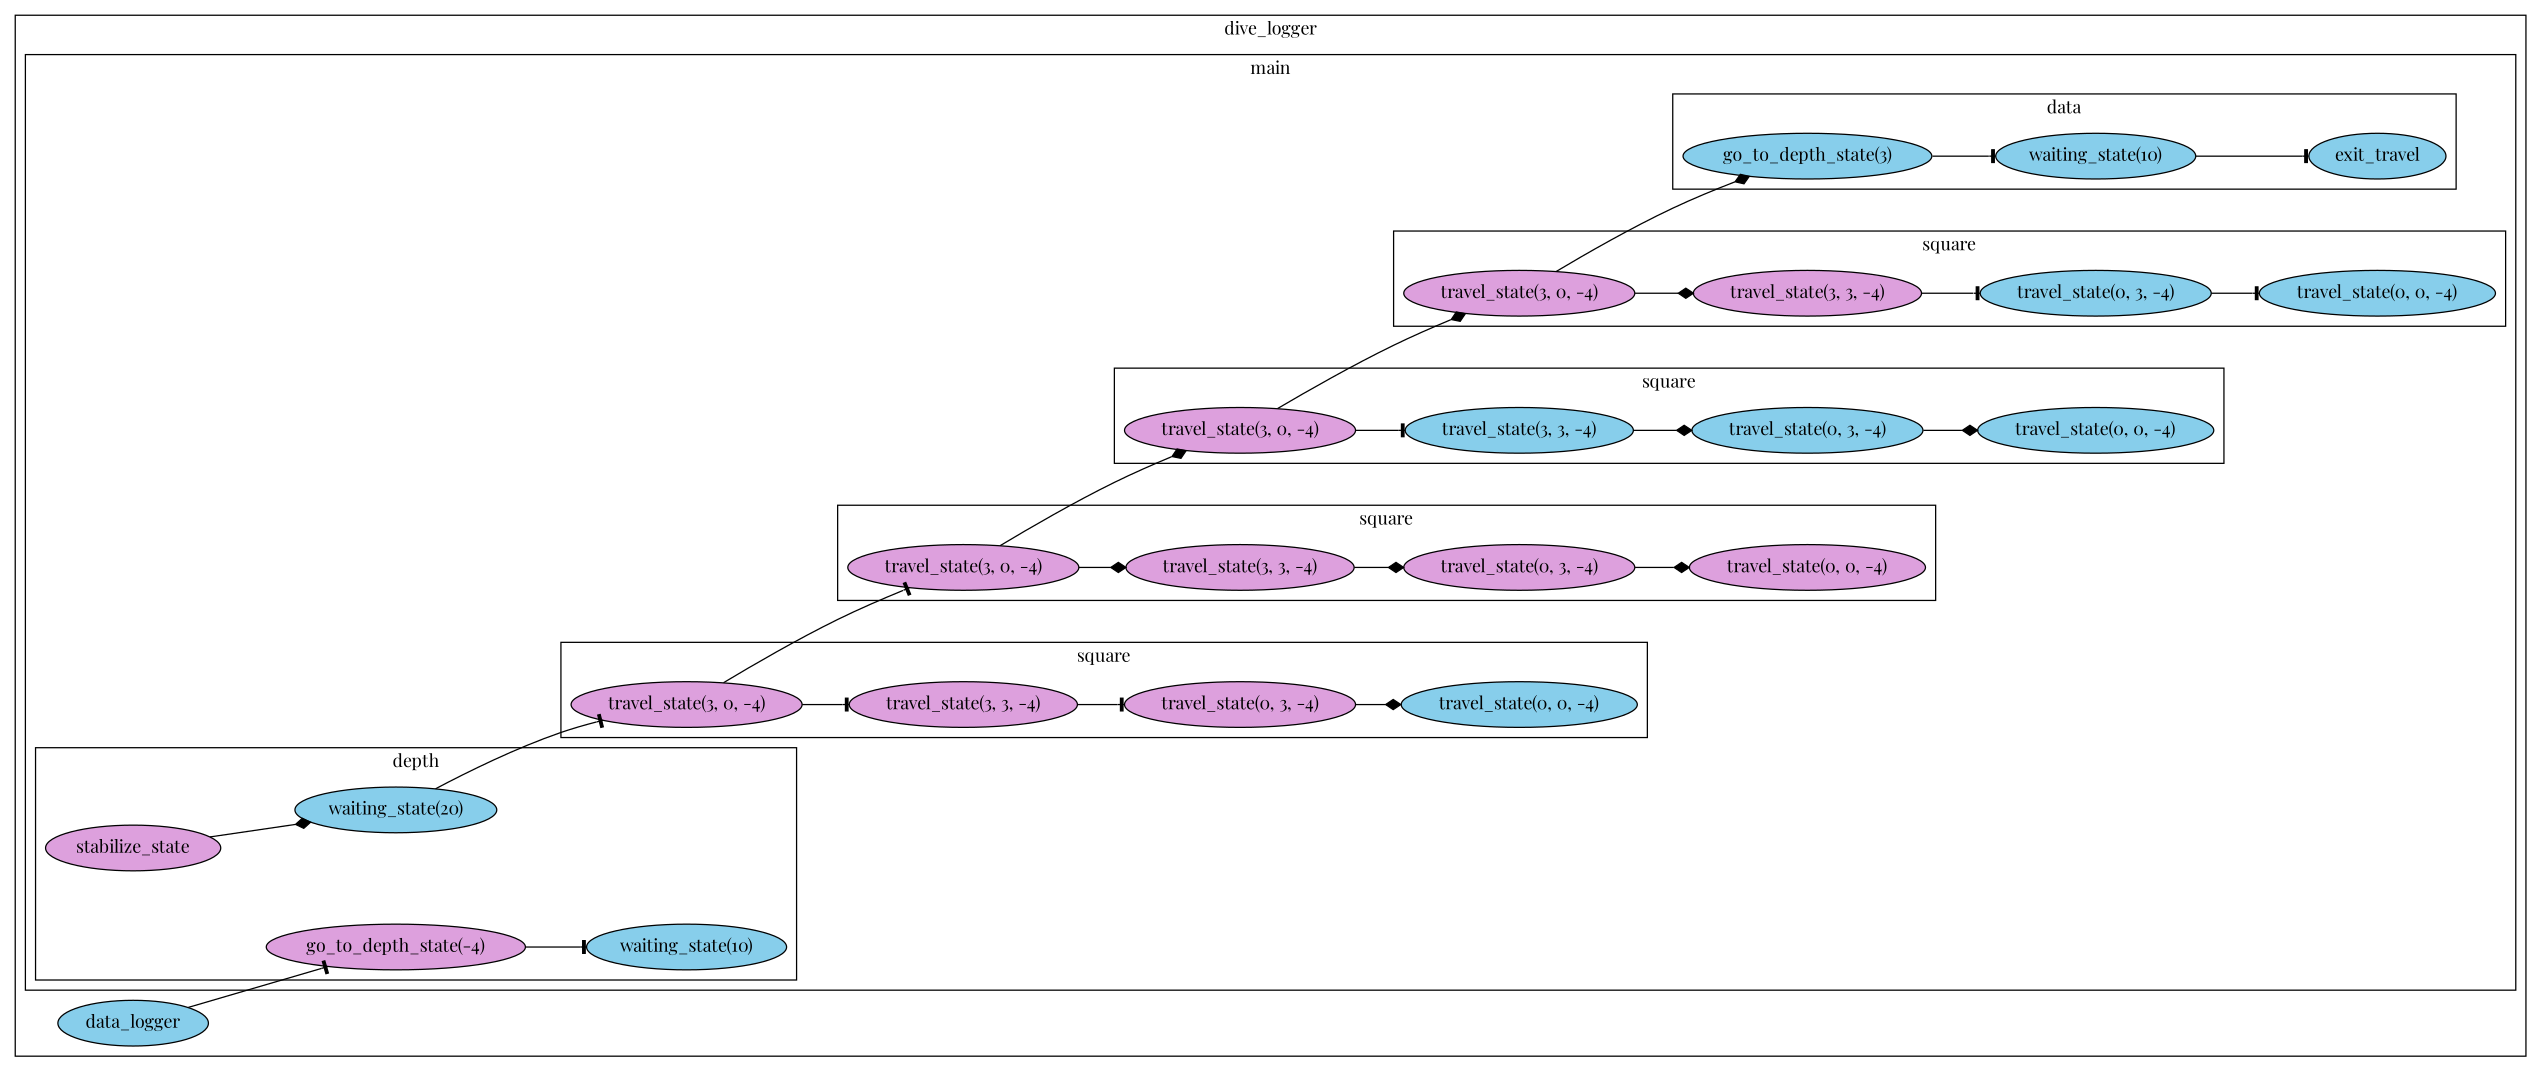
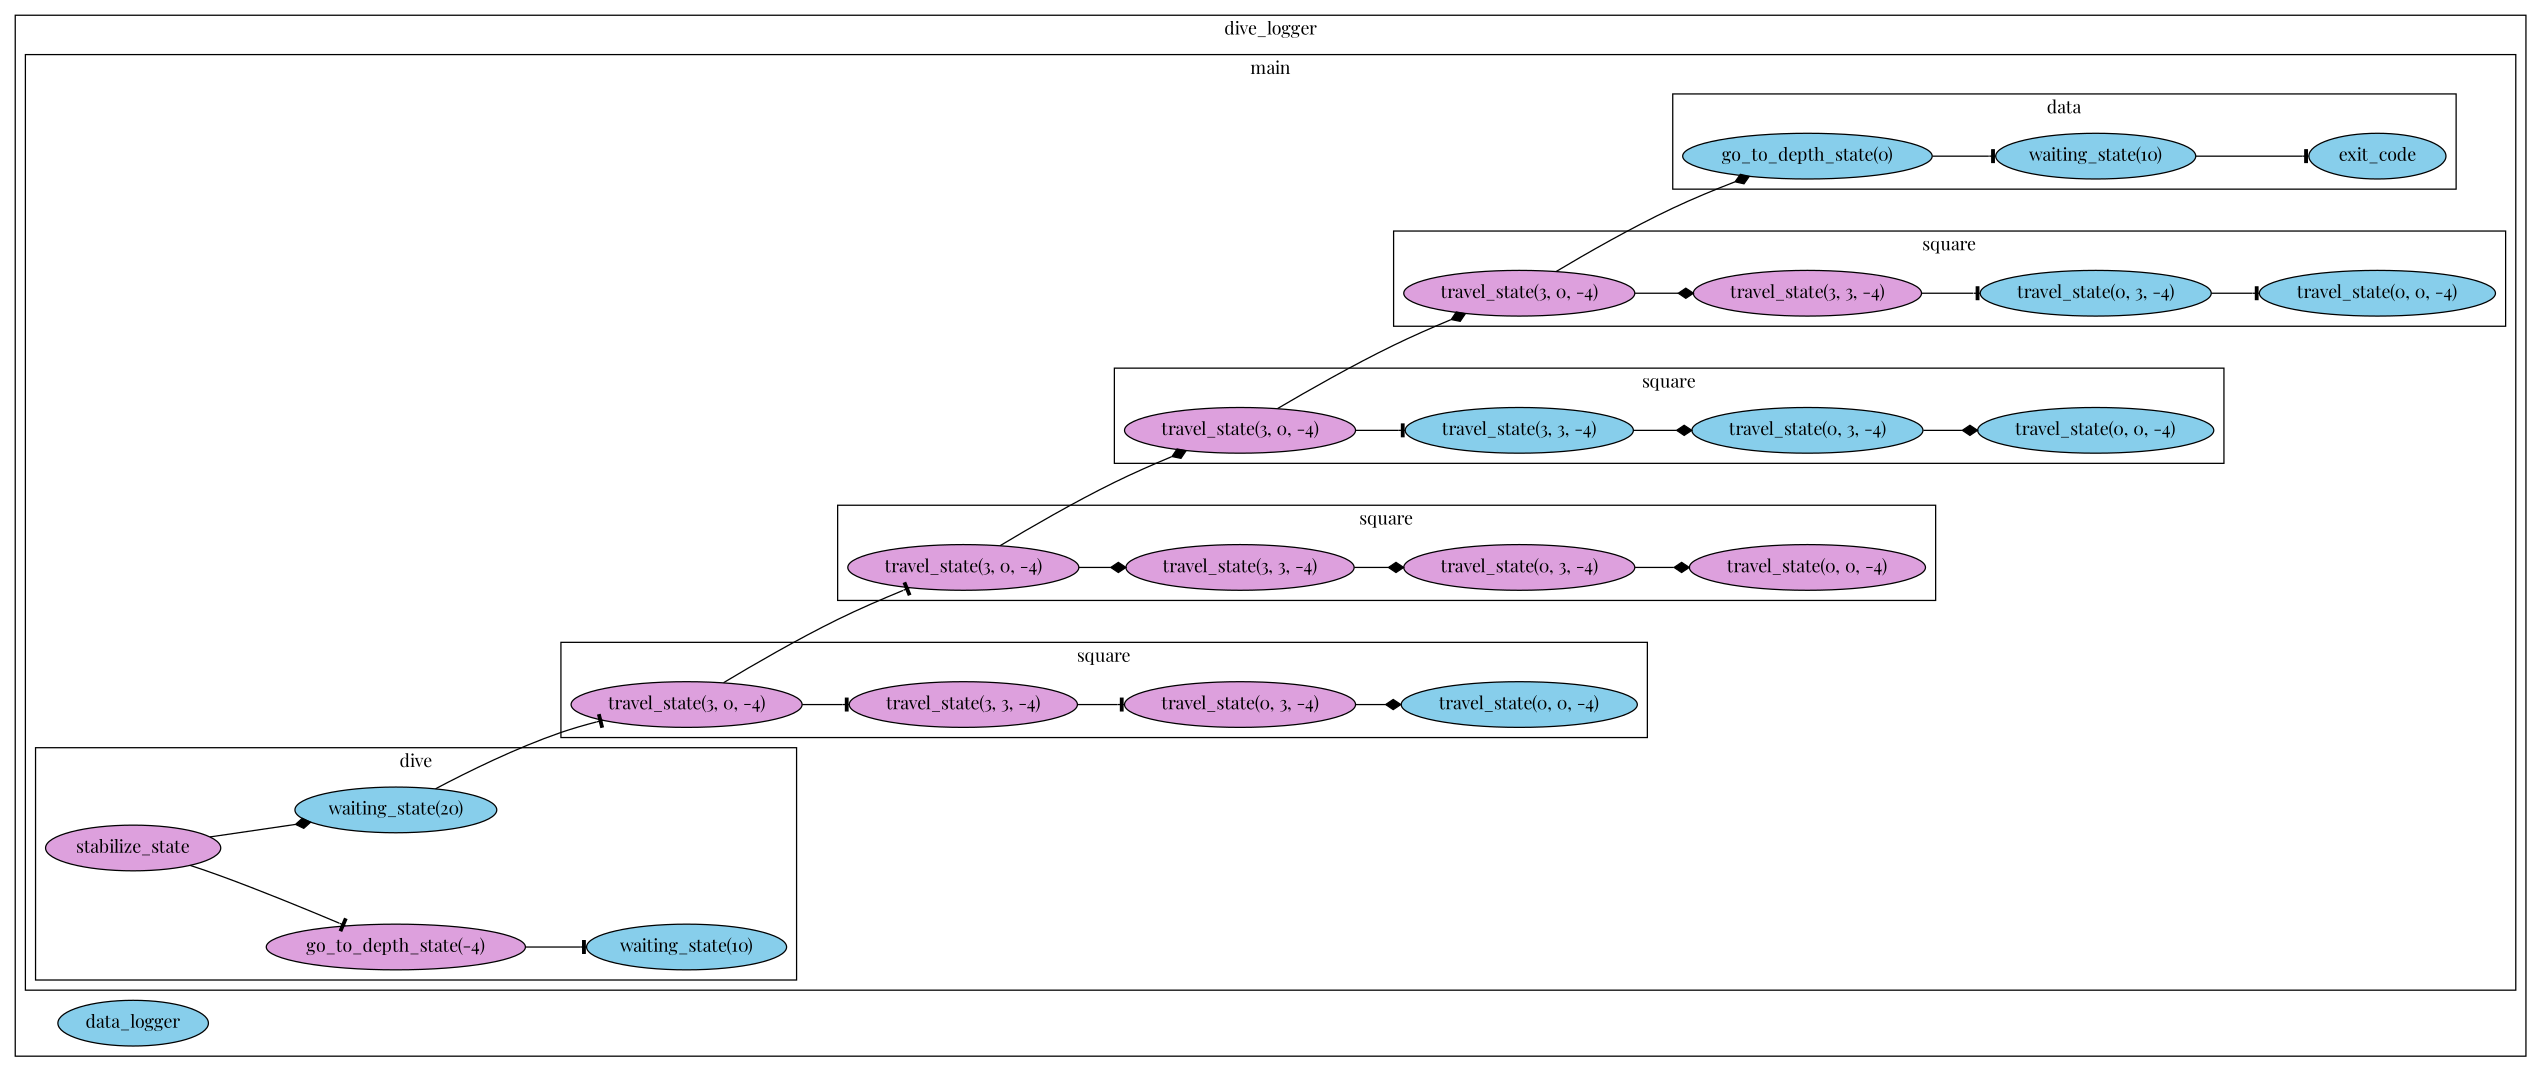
(1807, 156) -> (1807, 156)
(2377, 156) -> (2377, 156)
(416, 762) -> (416, 762)
(255, 988) -> (265, 893)
